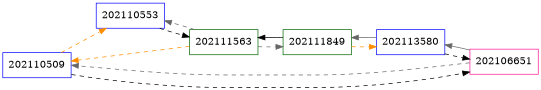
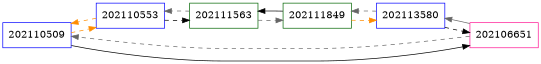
(367, 37) -> (367, 11)
(134, 53) -> (87, 20)
(267, 88) -> (267, 61)
